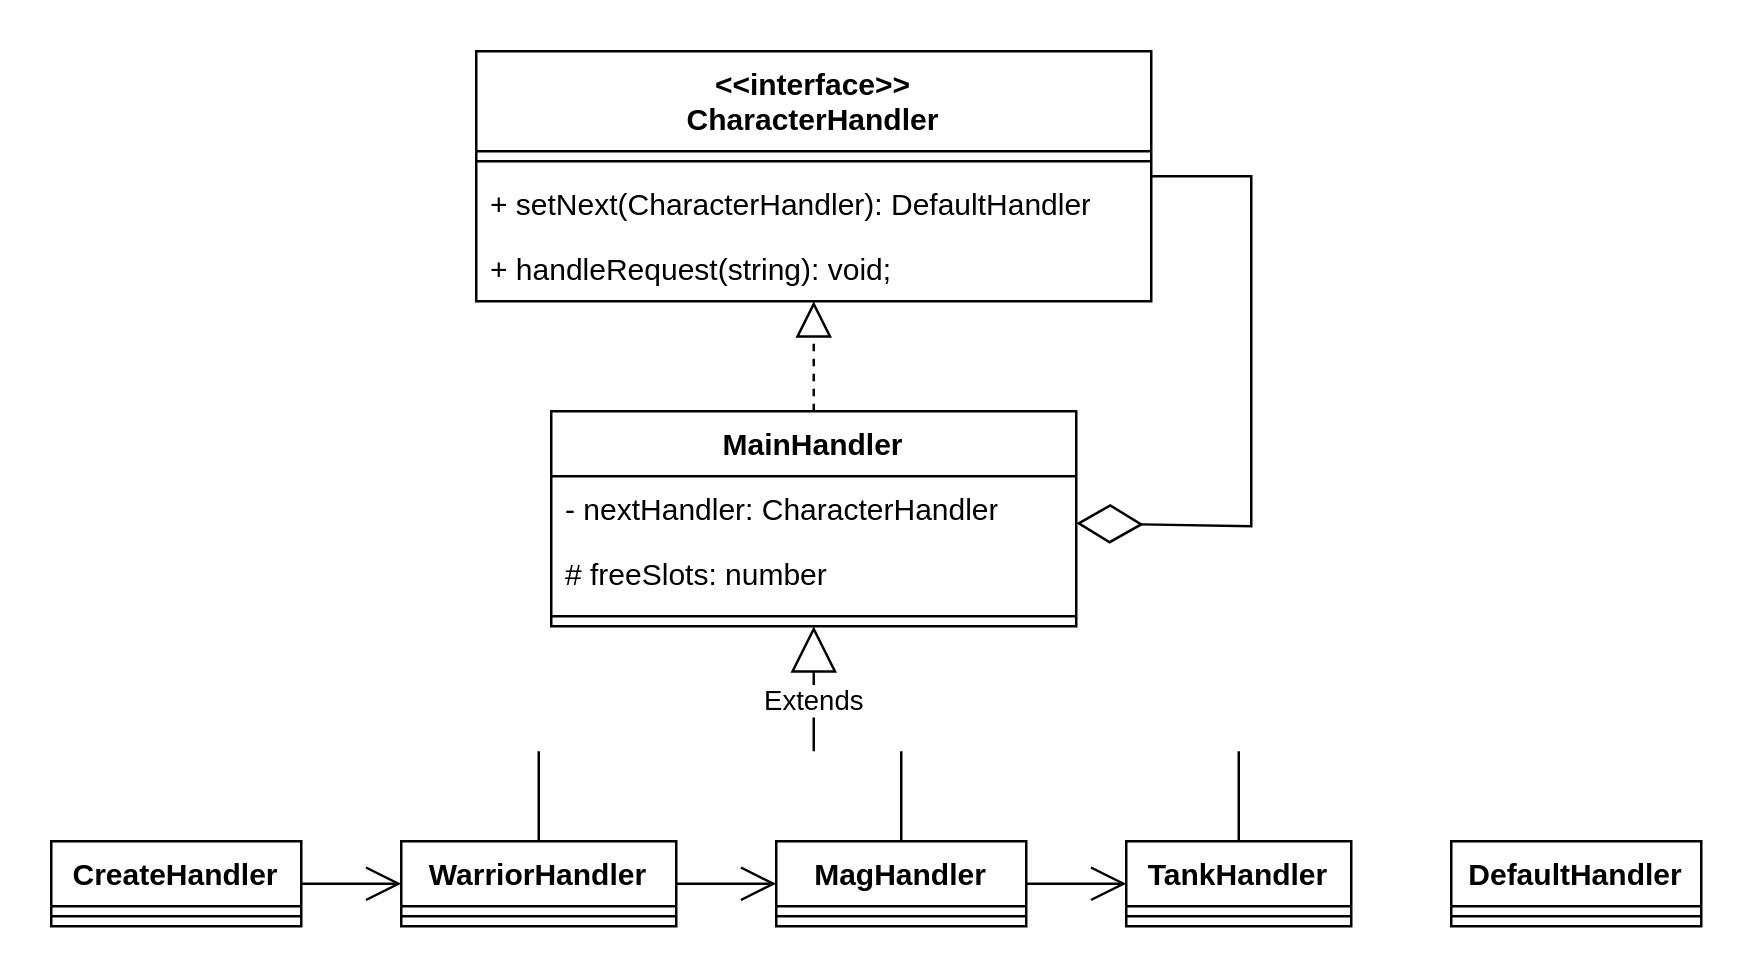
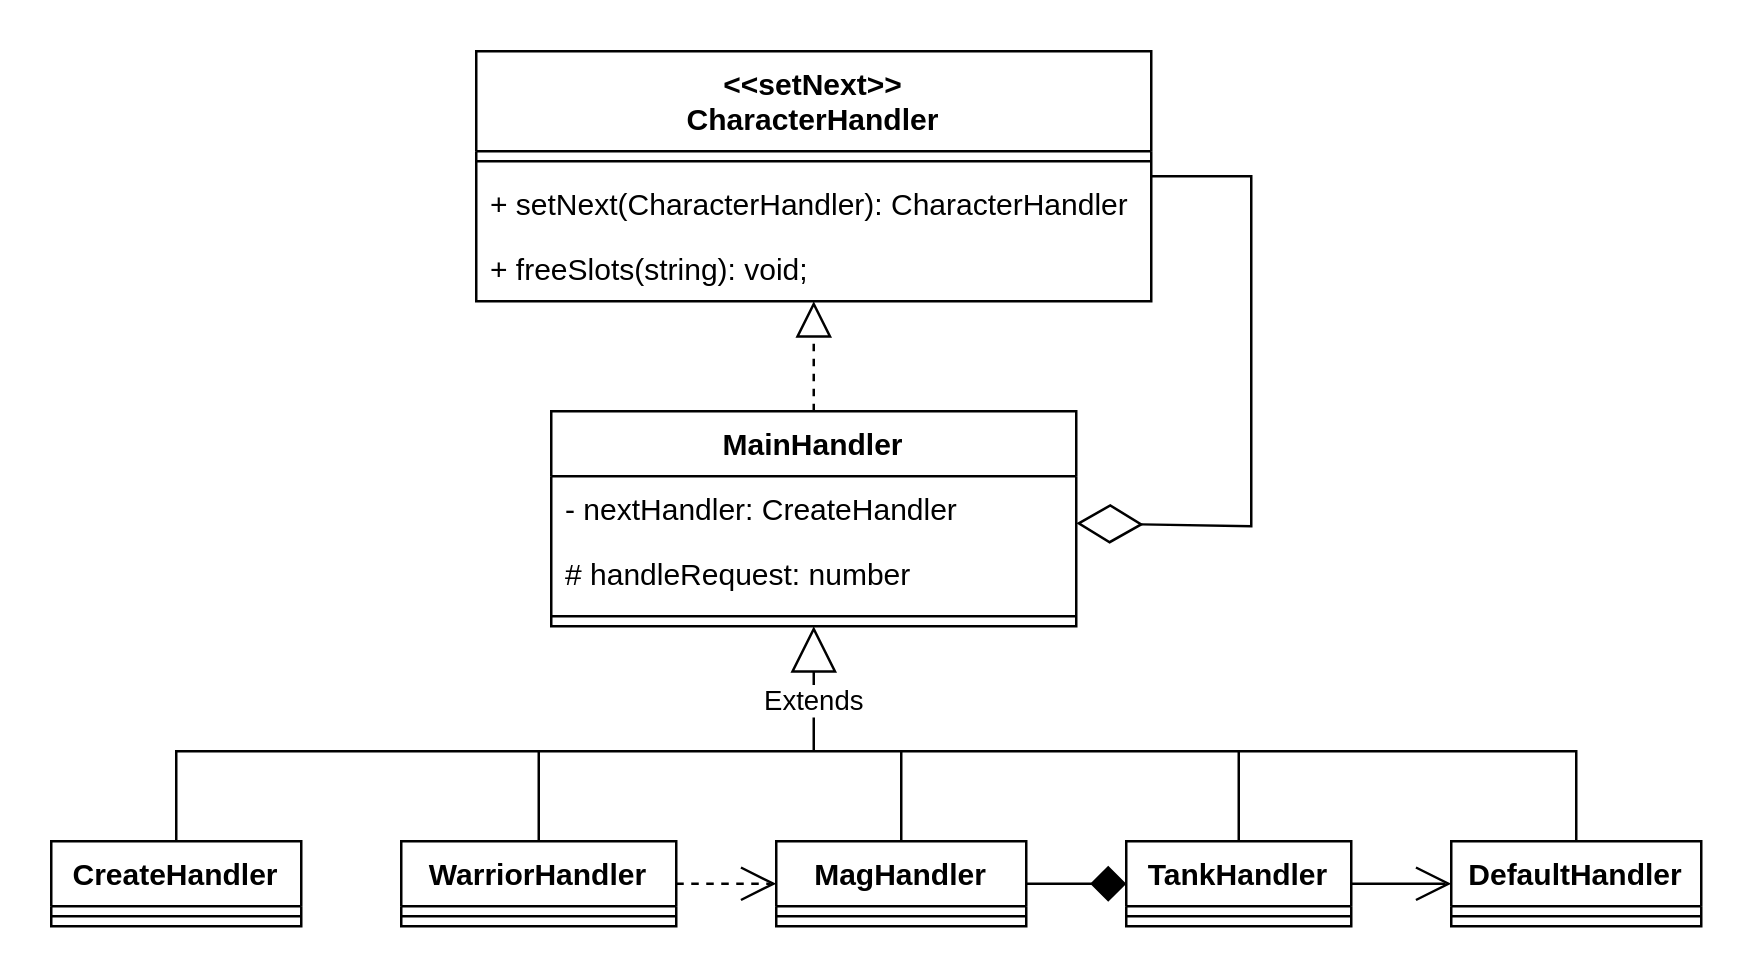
(814, 105) -> (814, 105)
(816, 225) -> (816, 225)
(716, 272) -> (682, 272)
(807, 512) -> (782, 512)
(710, 577) -> (744, 577)
none -> (310, 751)
(348, 884) -> none
(722, 884) -> (722, 884)
(1105, 884) -> (1091, 884)
none -> (1398, 884)
